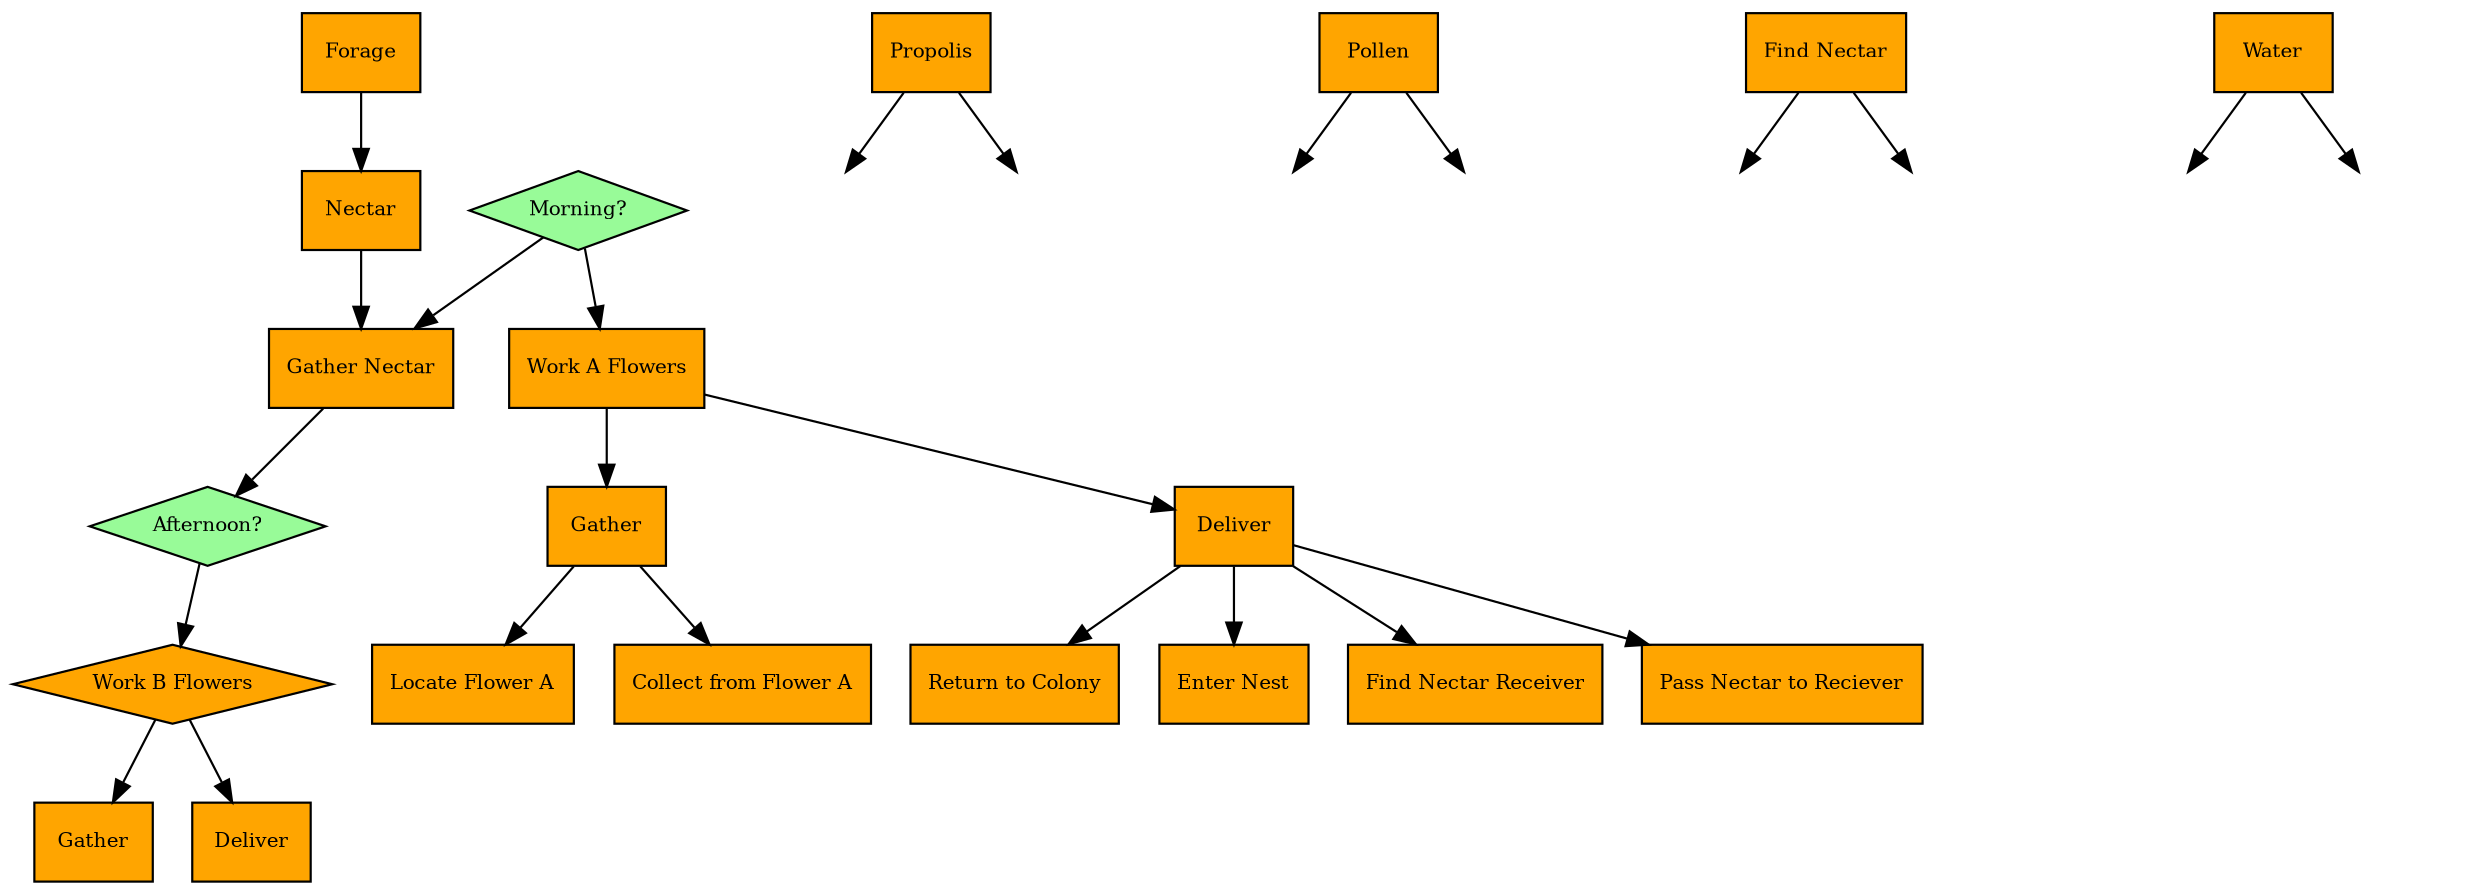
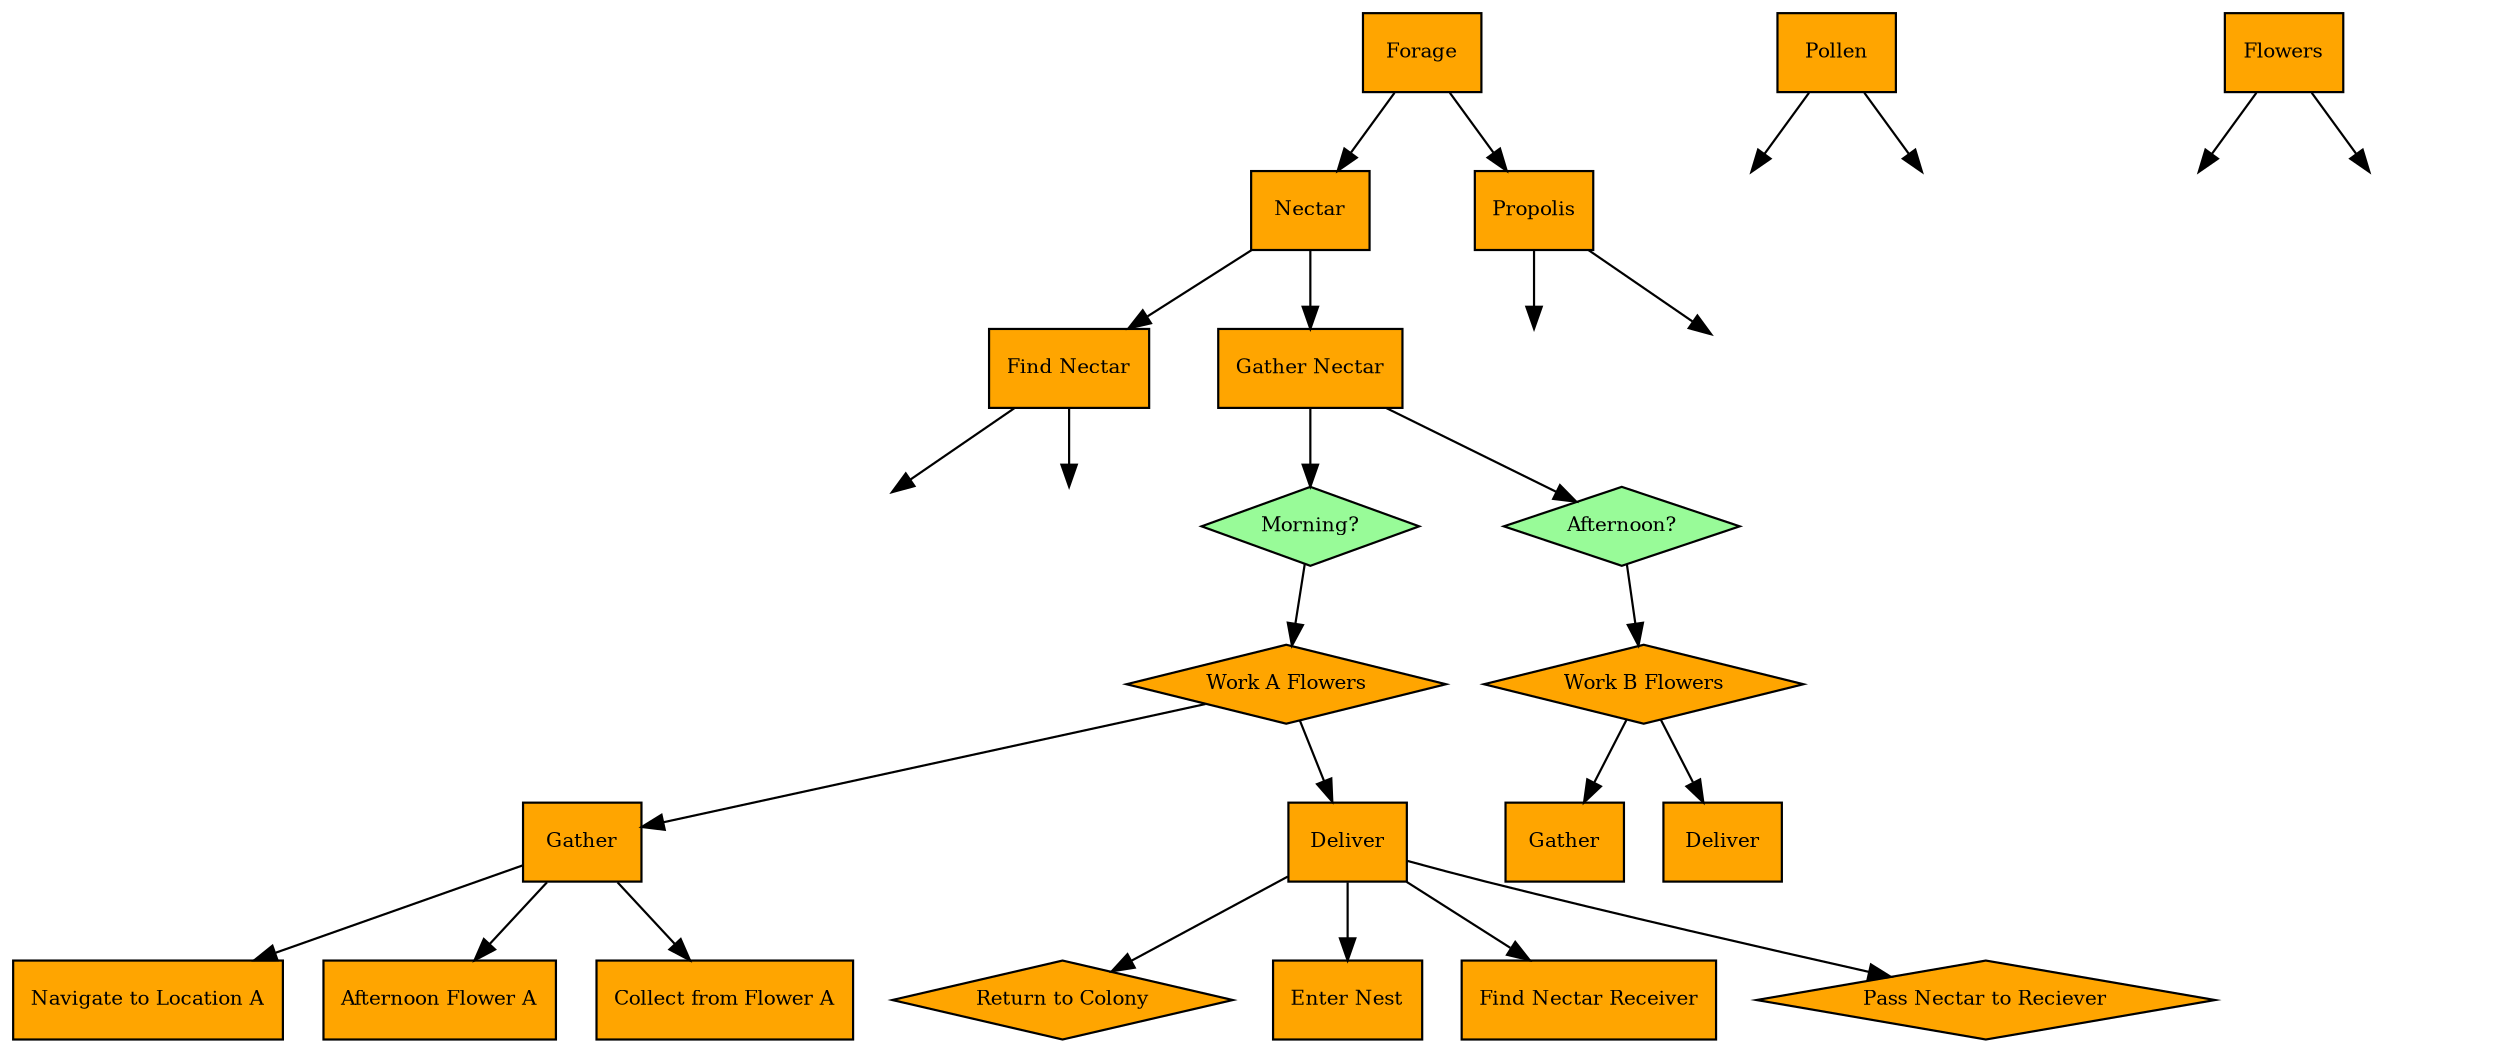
(2274, 53) -> (2284, 53)
none -> (1472, 123)
(488, 276) -> (1310, 437)
none -> (1199, 283)
(607, 368) -> (1286, 684)
(473, 684) -> (440, 1000)
(1015, 684) -> (1063, 1000)
(1782, 684) -> (1986, 1000)
none -> (148, 1000)
